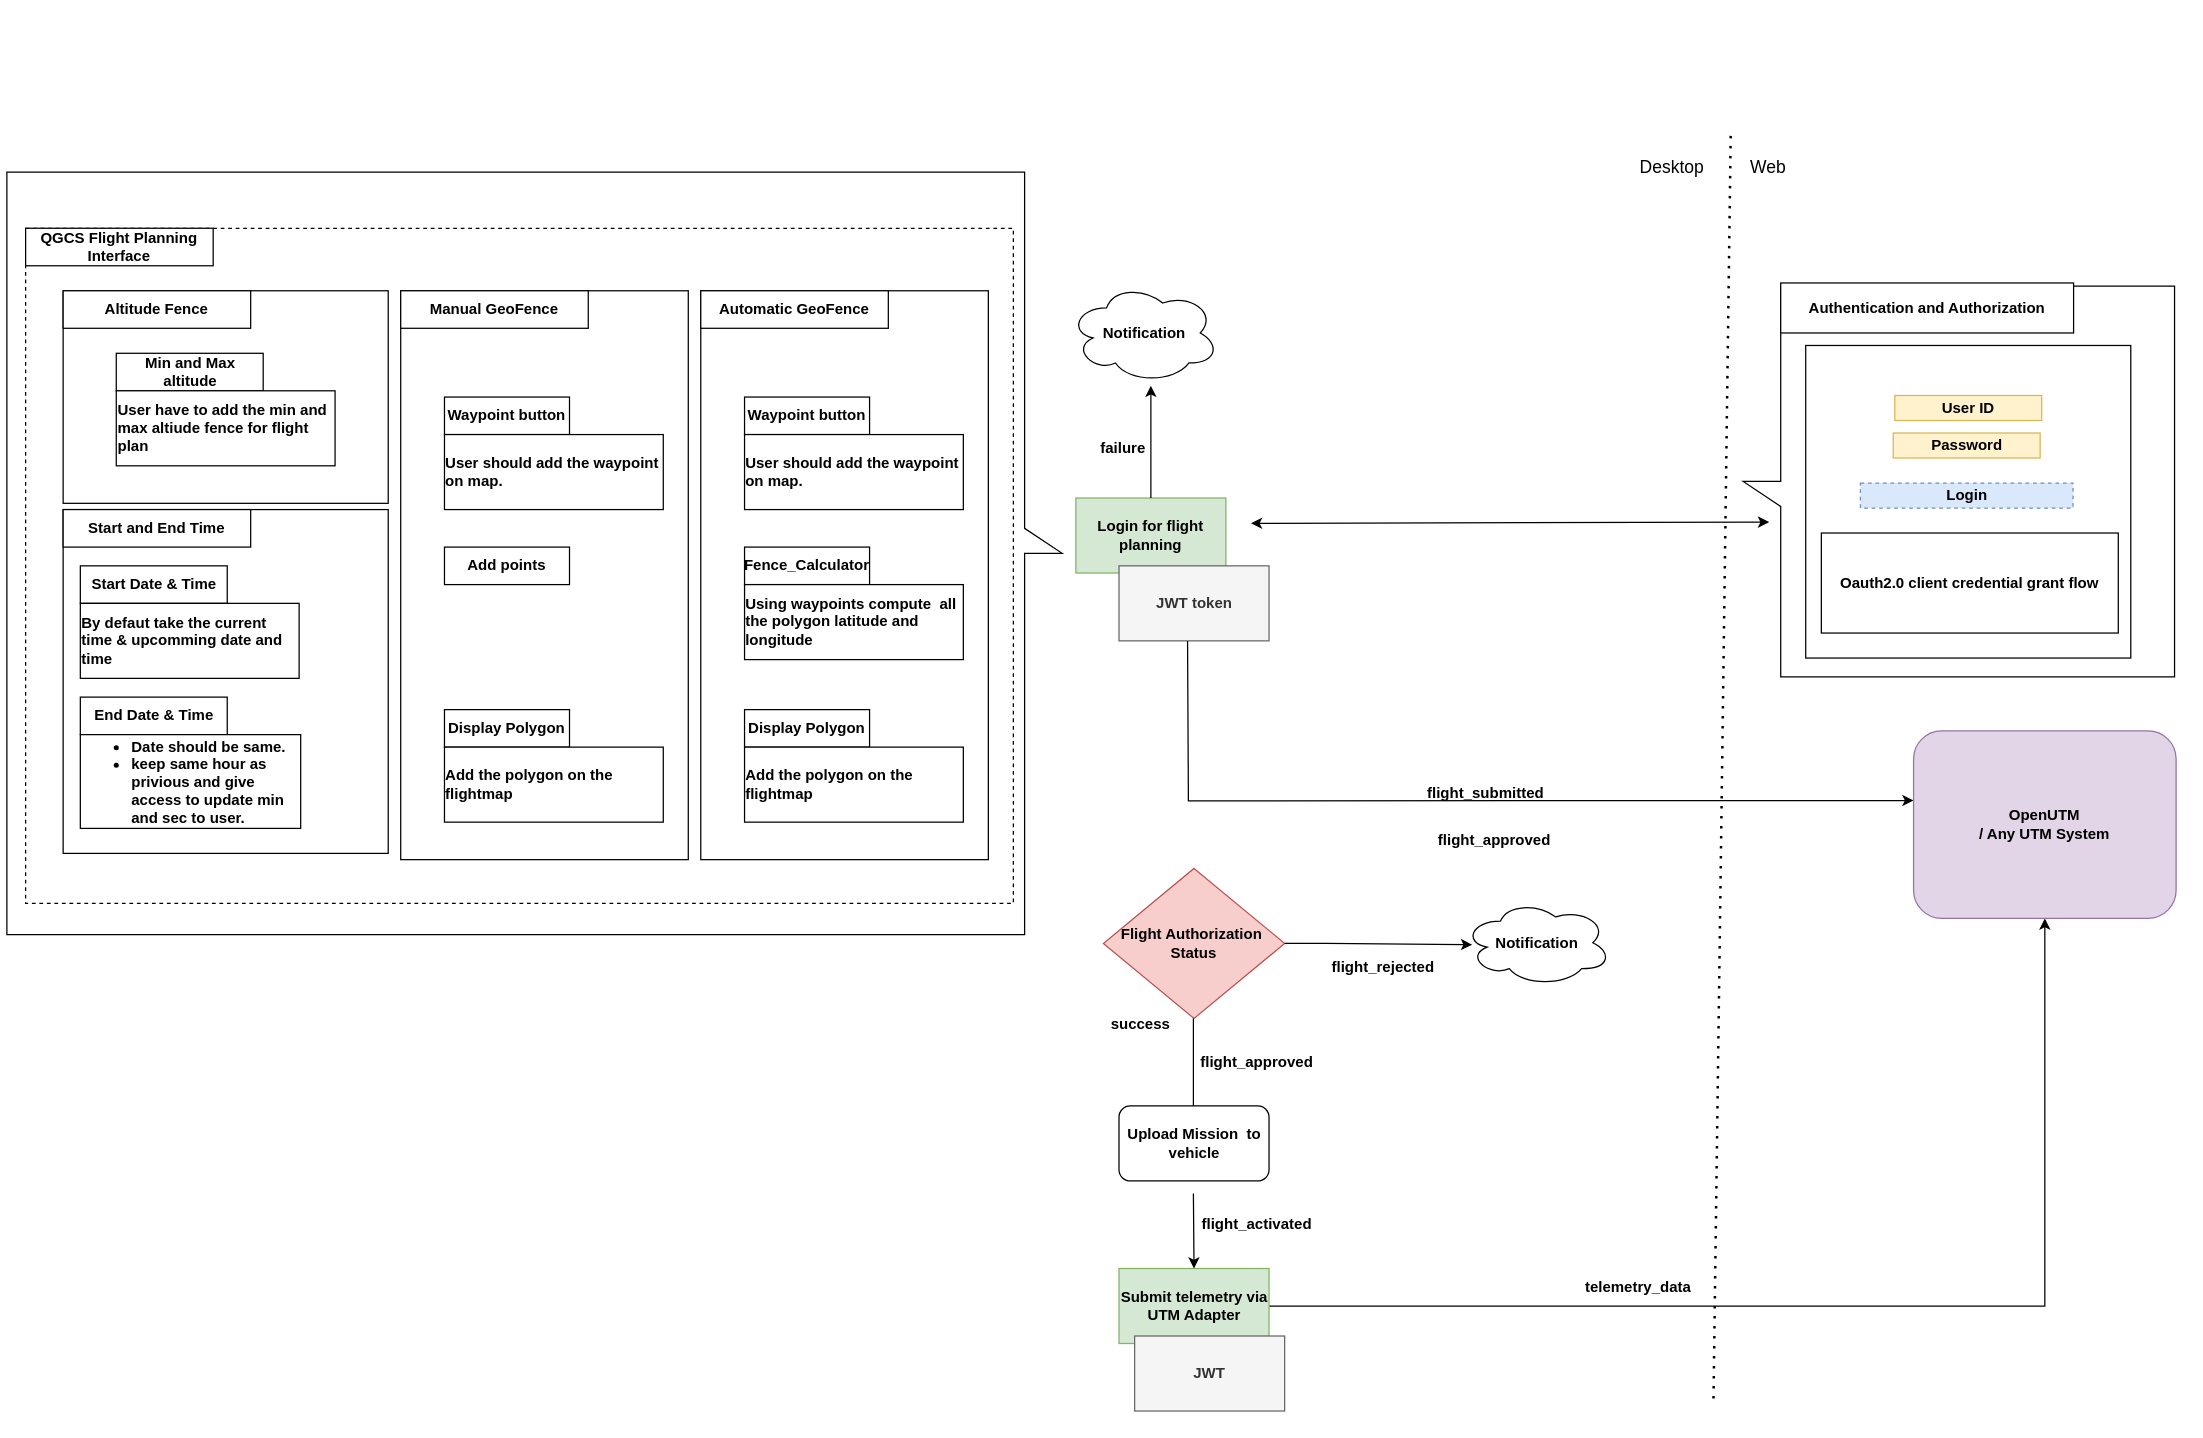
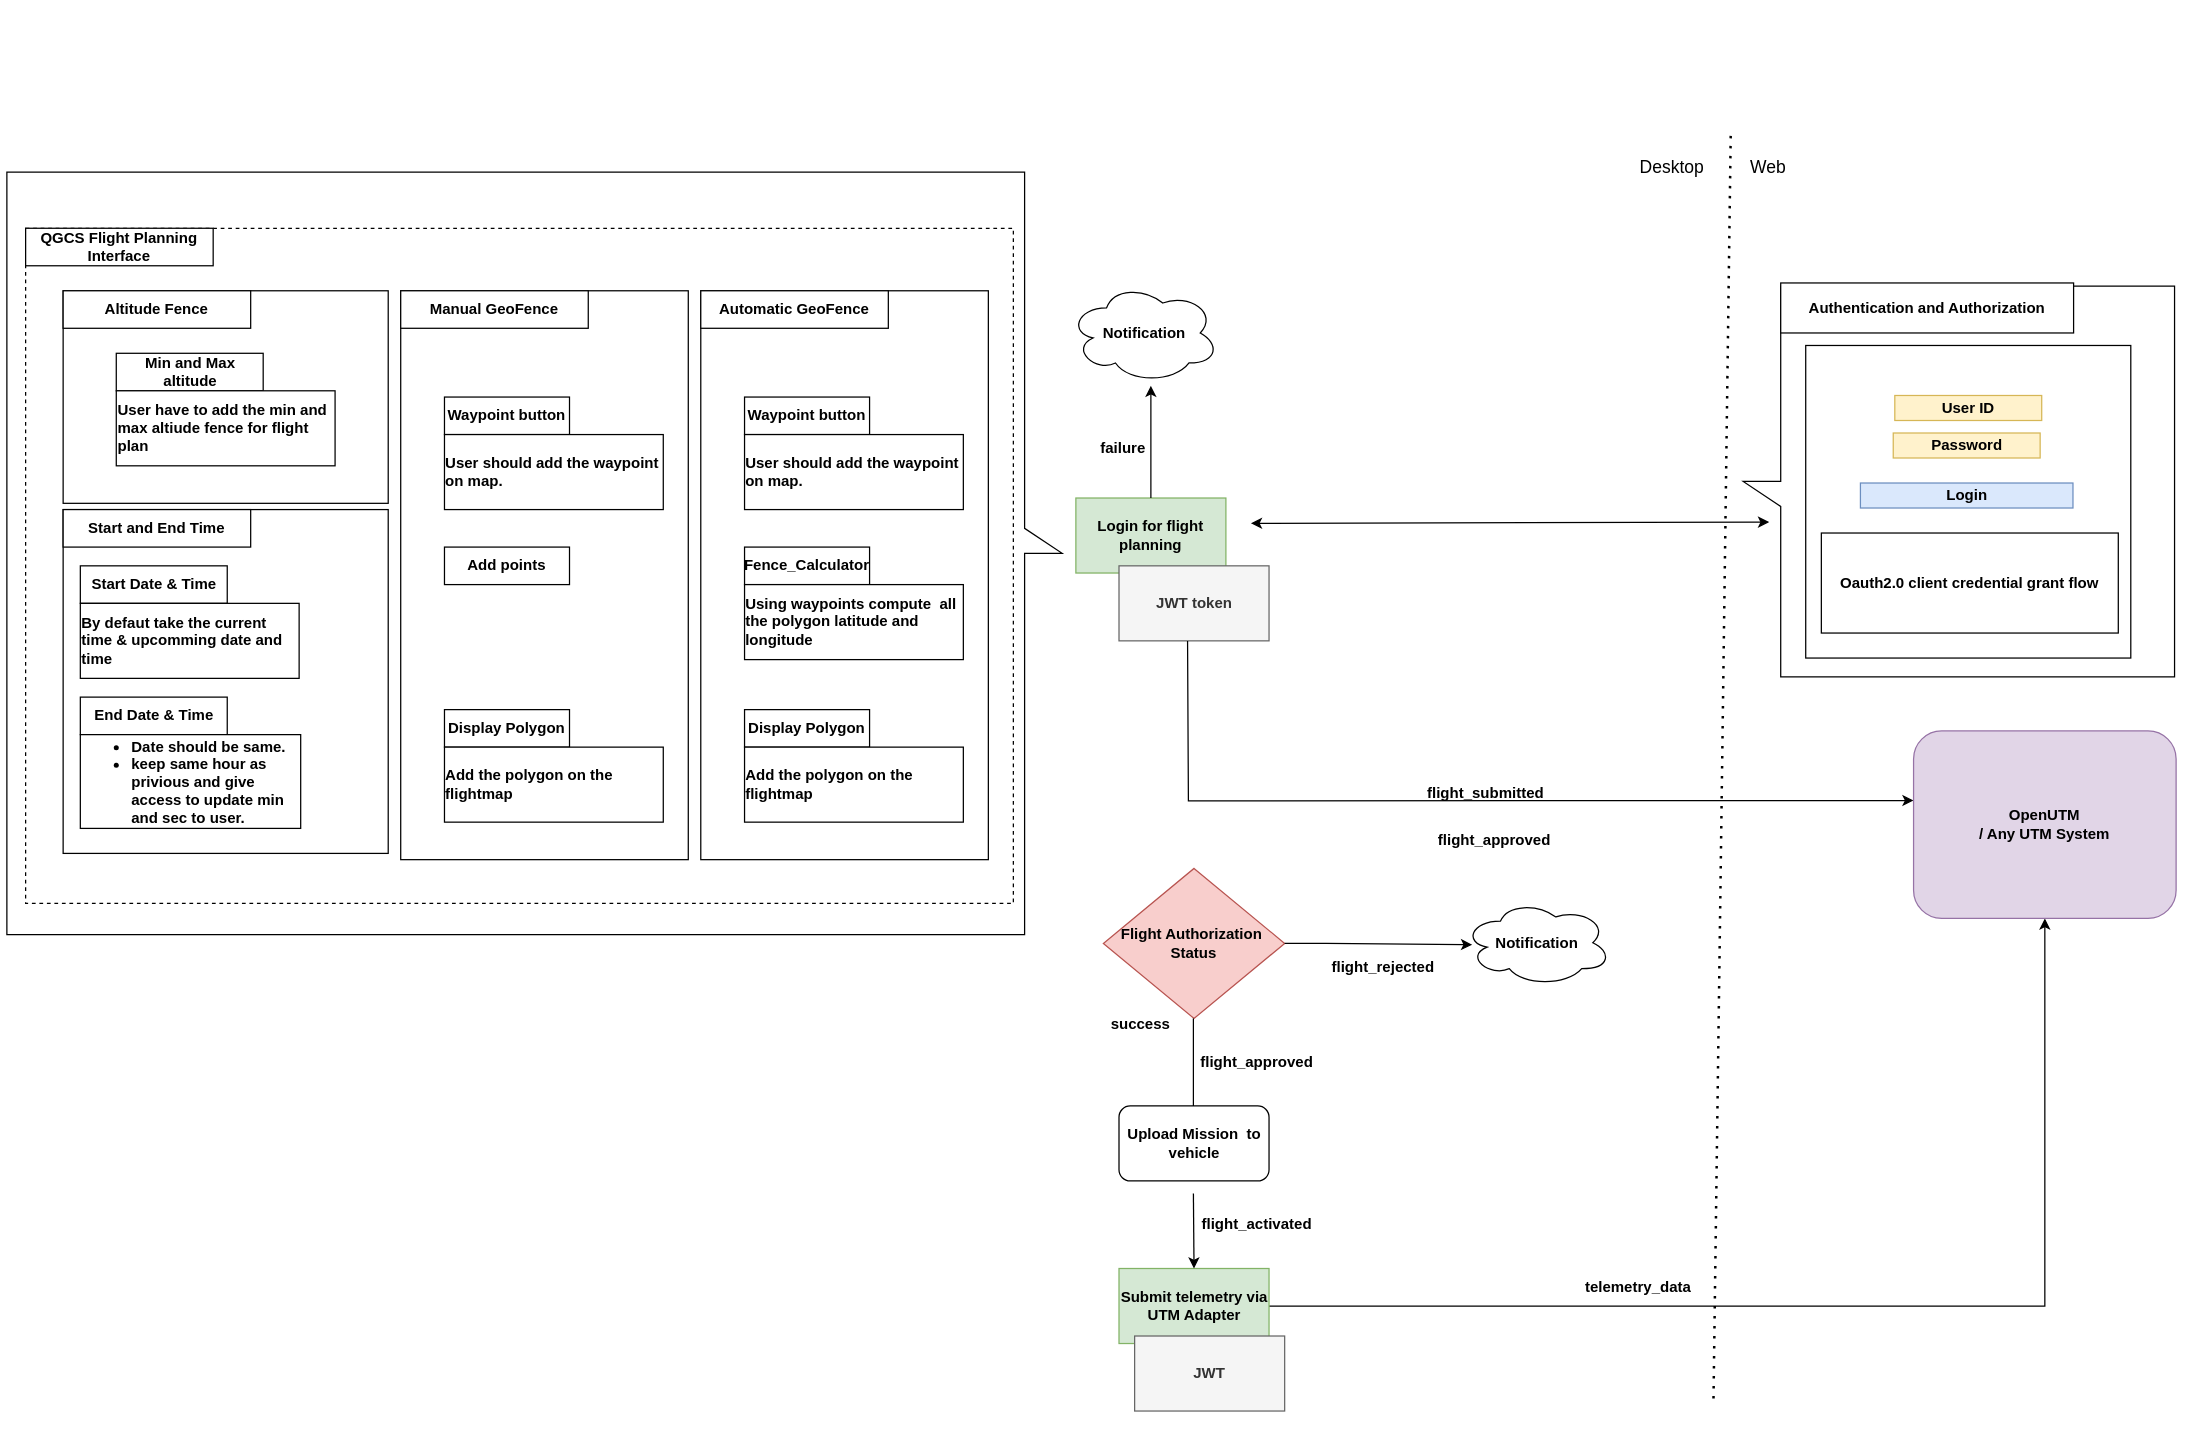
(1966, 495) -> (1966, 495)
